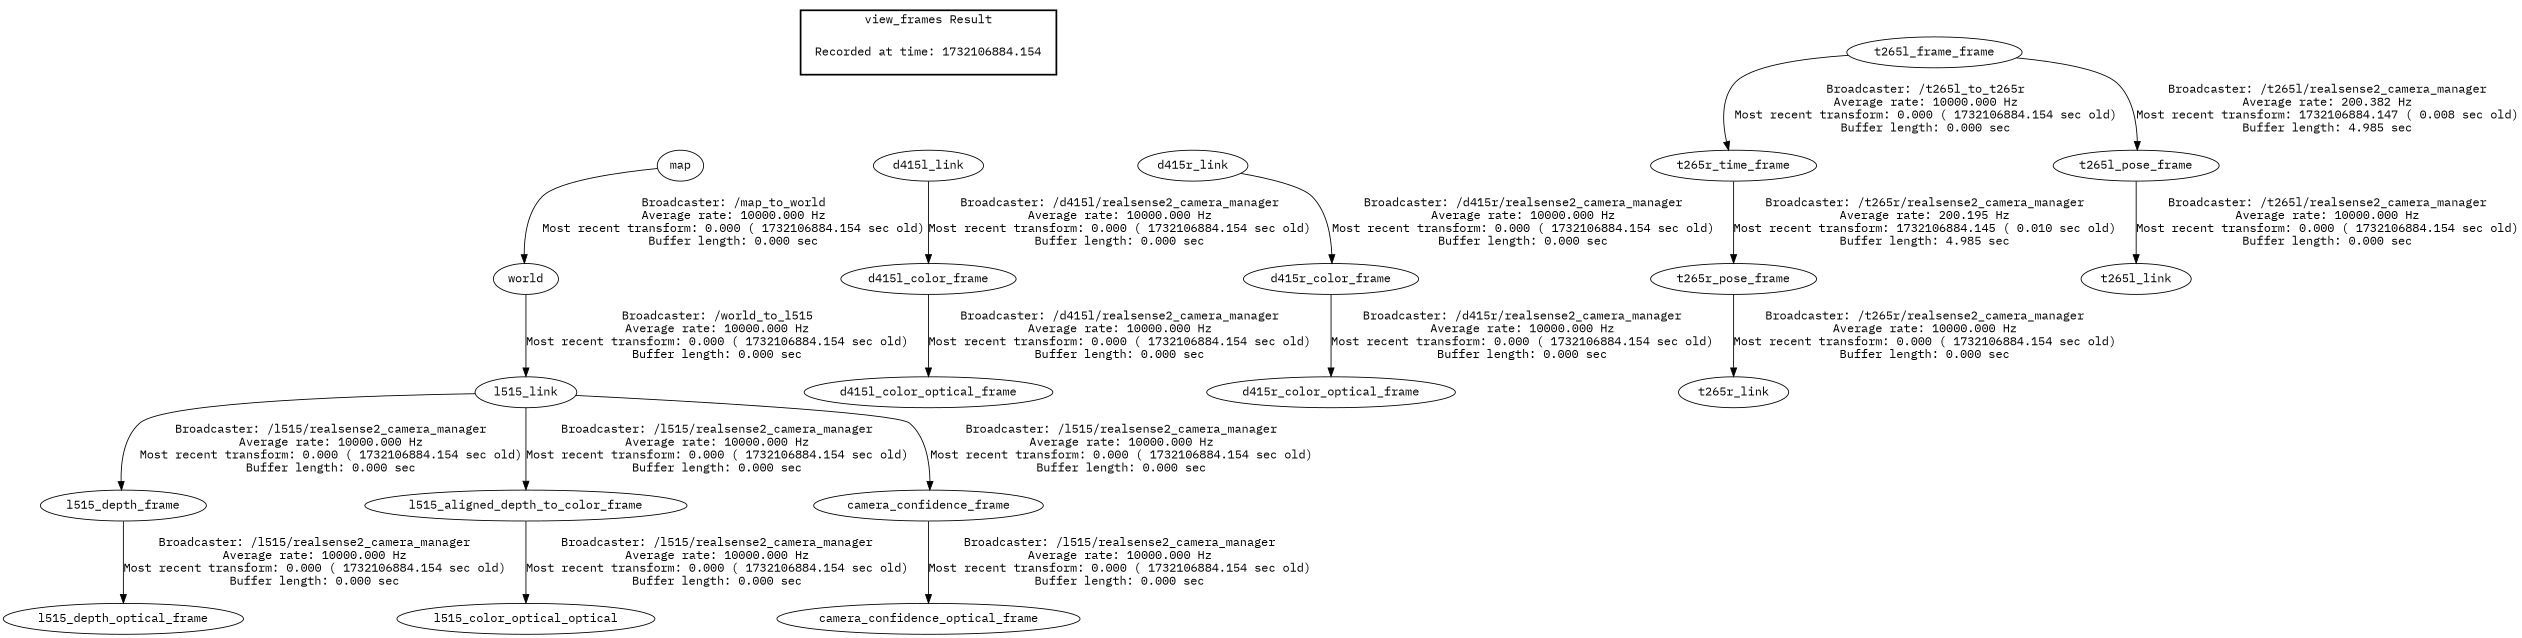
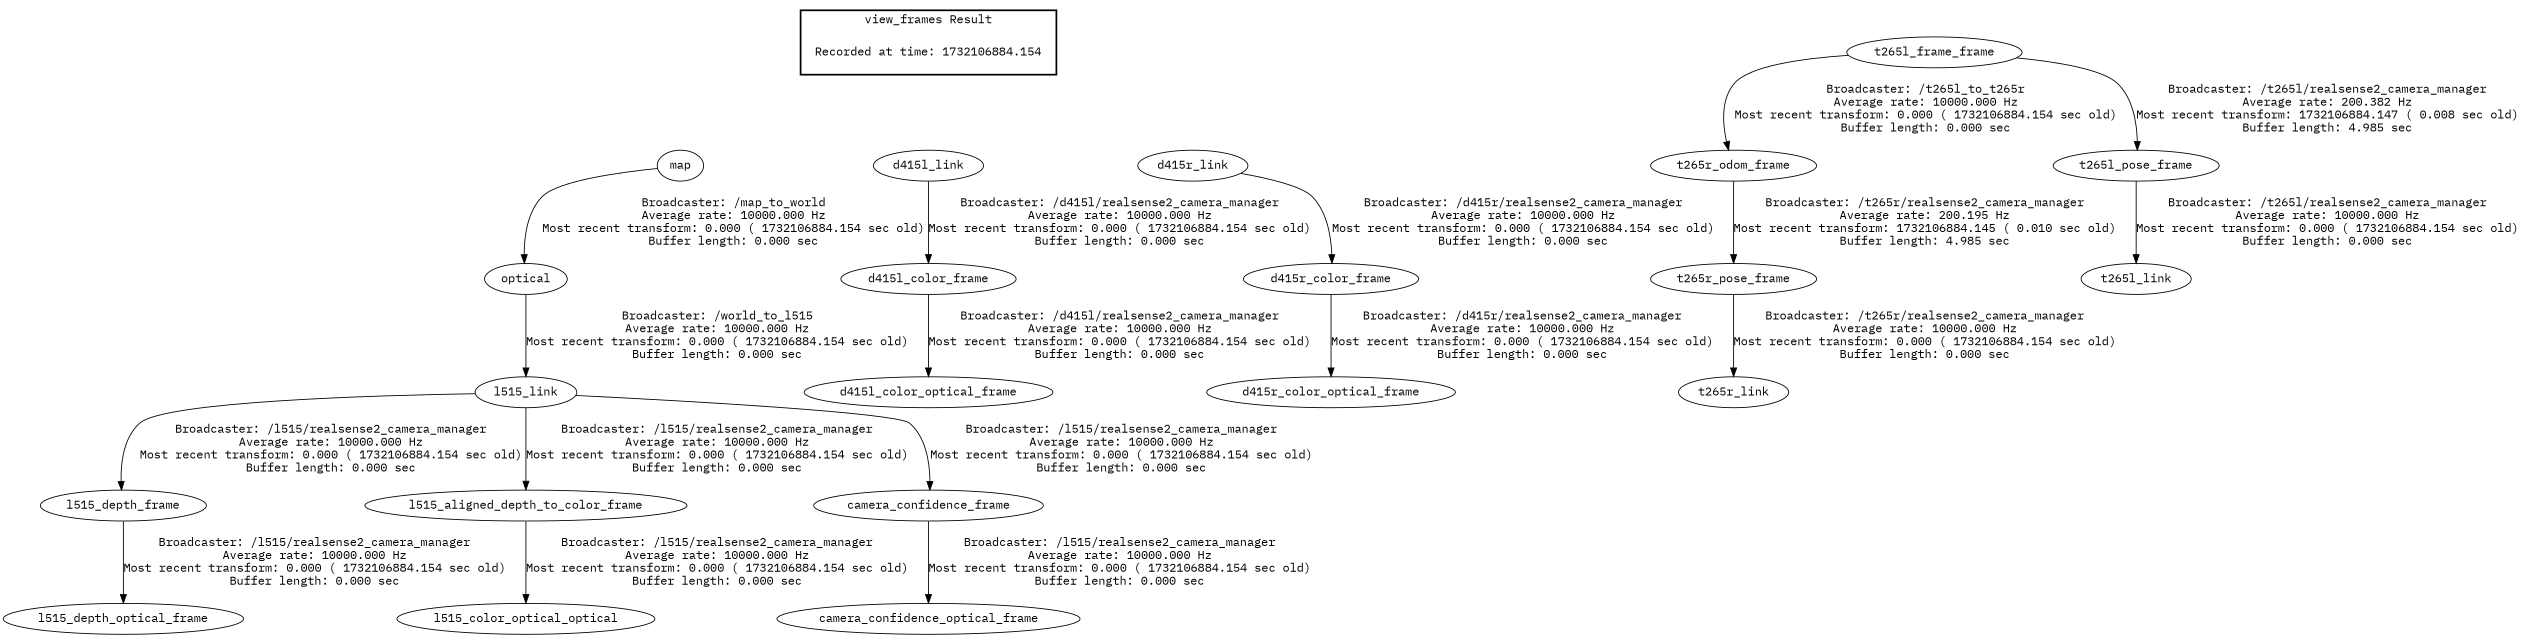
(1734, 166) -> (1734, 166)
(526, 279) -> (526, 279)
